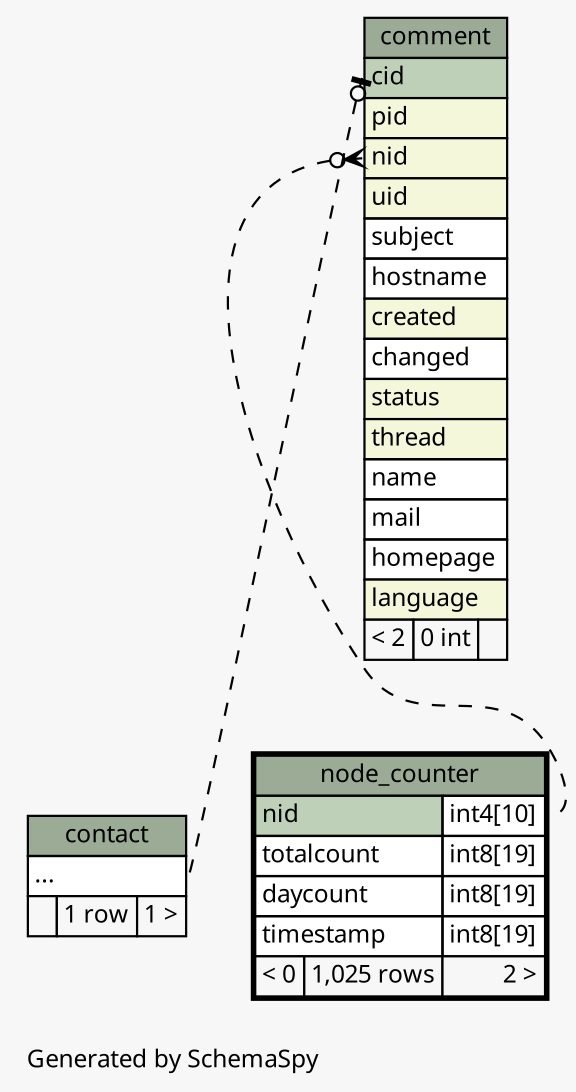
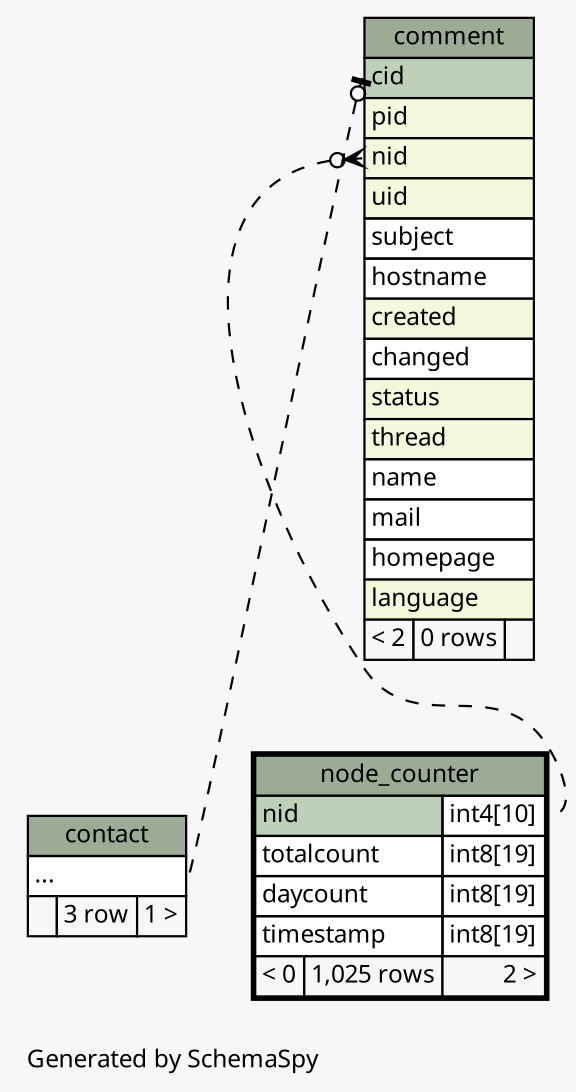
(446, 639) -> (459, 639)
(97, 915) -> (97, 915)
